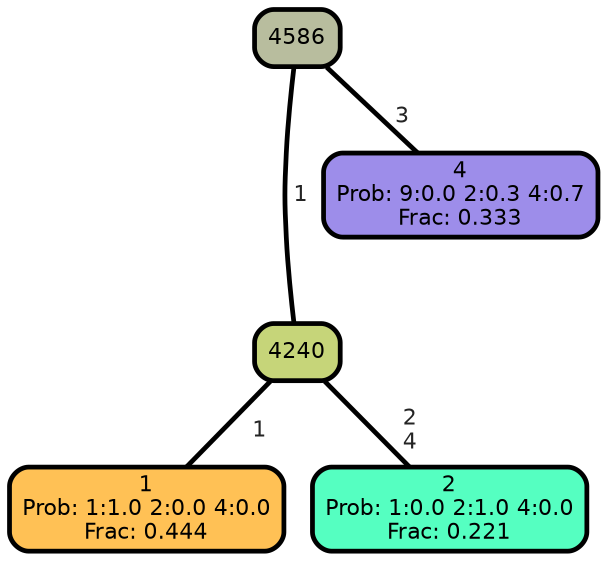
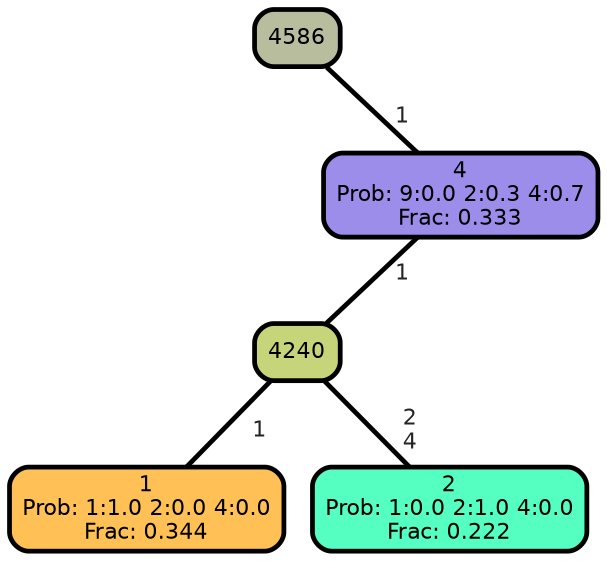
(399, 117) -> (399, 117)
(285, 195) -> (372, 280)
(147, 509) -> (147, 509)
(450, 509) -> (450, 509)
